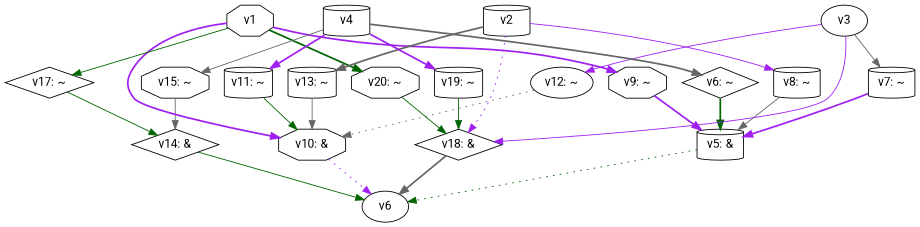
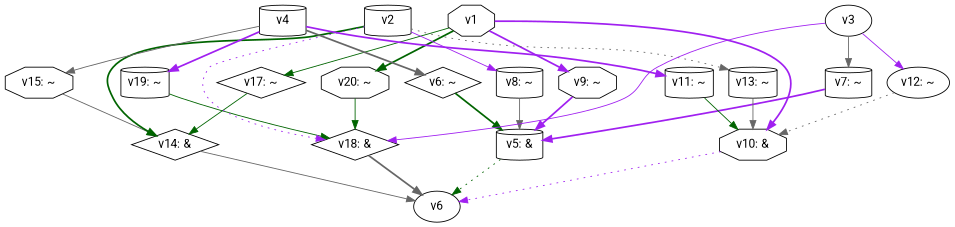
(427, 41) -> (566, 48)
none -> (213, 42)
(277, 175) -> (304, 175)
